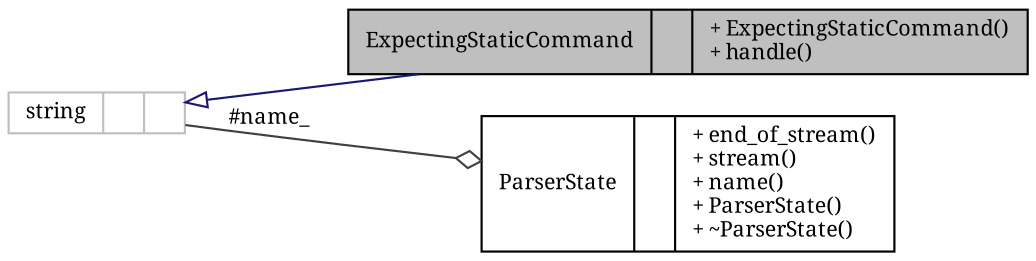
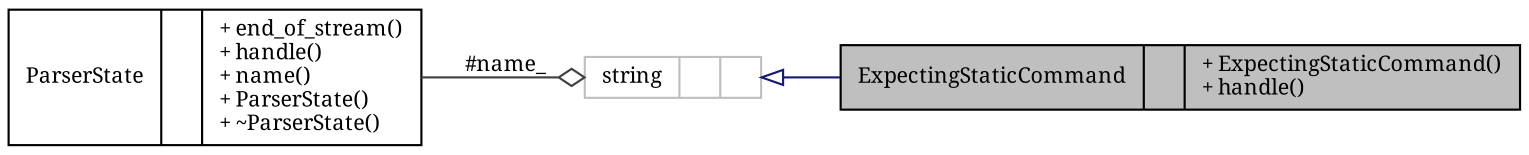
(320, 142) -> (490, 77)
(745, 159) -> (272, 53)
